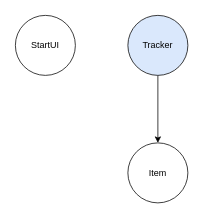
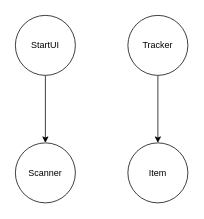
(158, 45) -> (158, 45)
none -> (45, 107)
none -> (45, 173)
